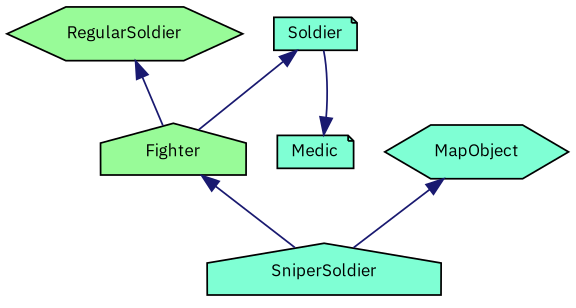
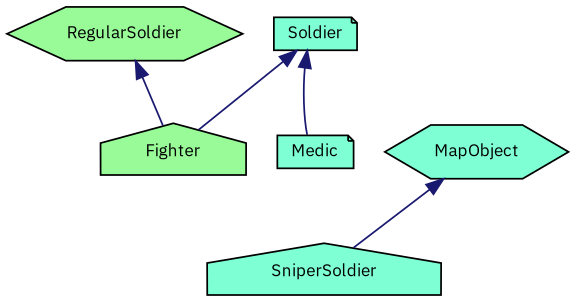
(327, 84) -> (304, 101)
(255, 217) -> none
